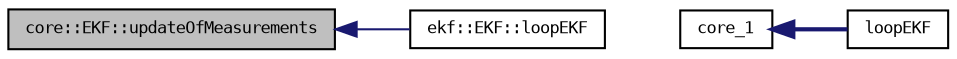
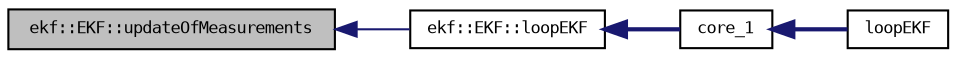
(172, 29) -> (172, 29)
none -> (653, 29)
